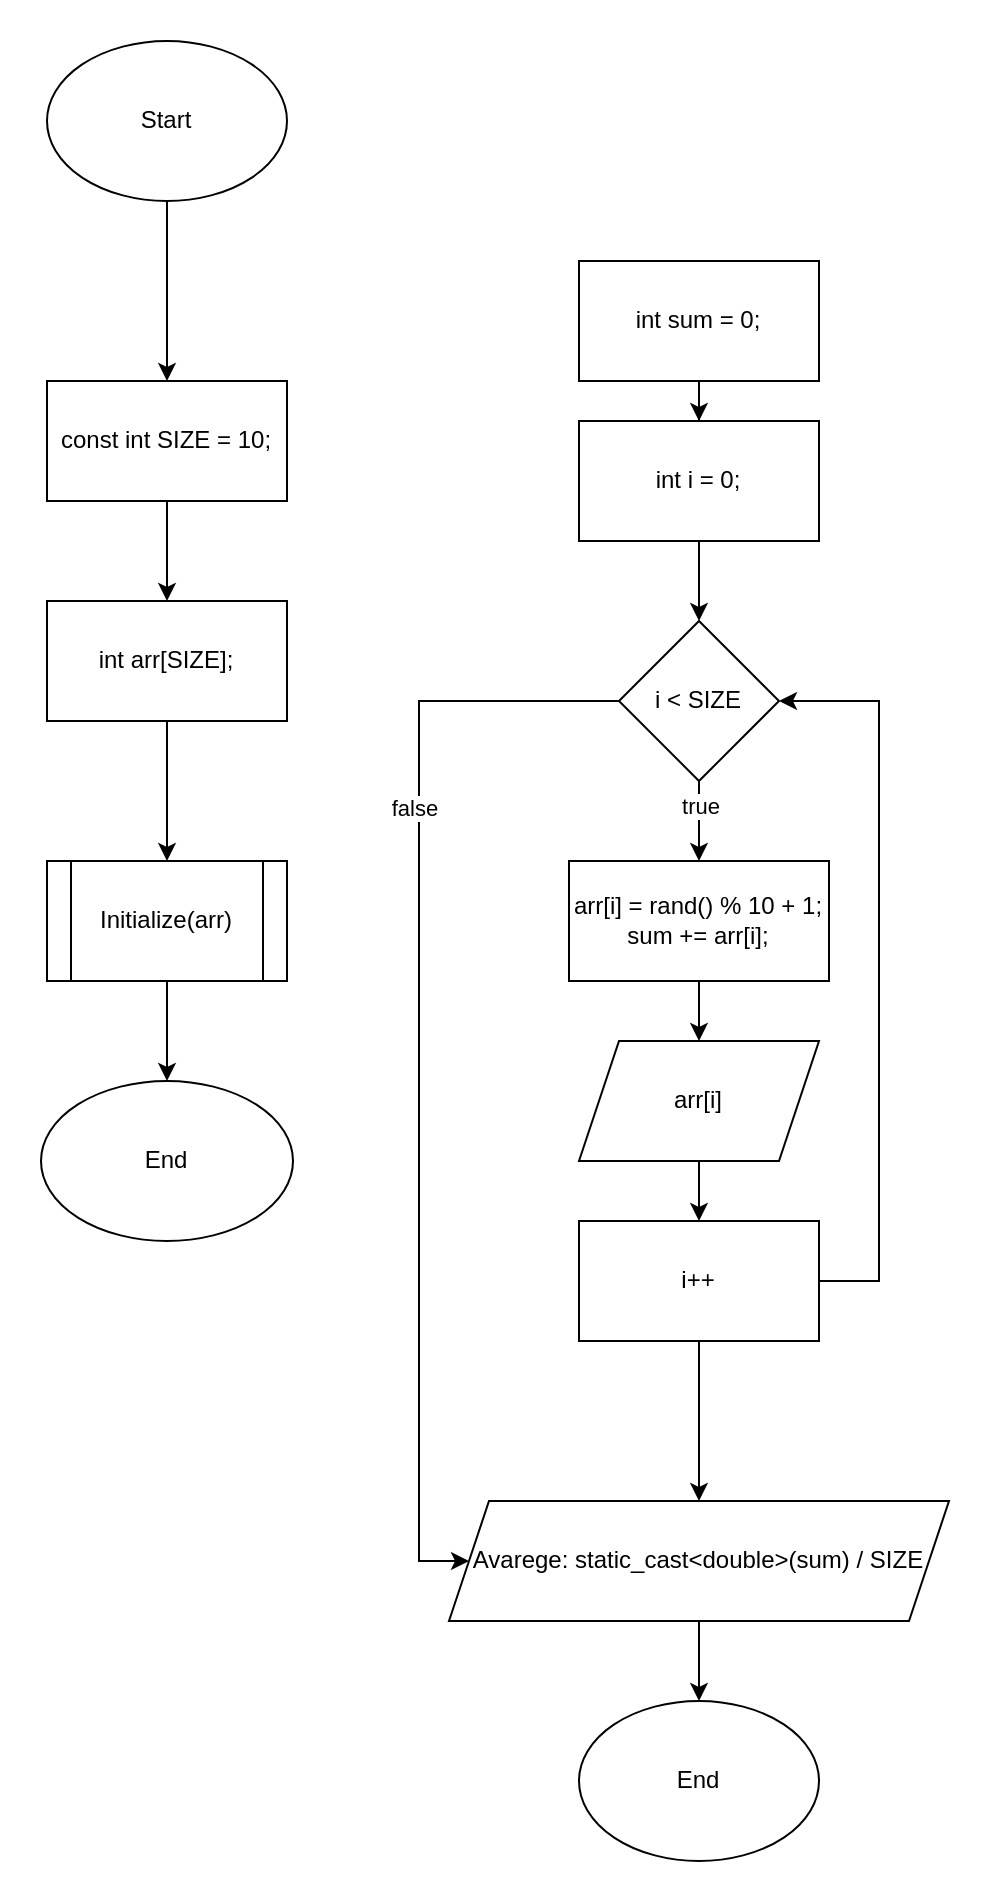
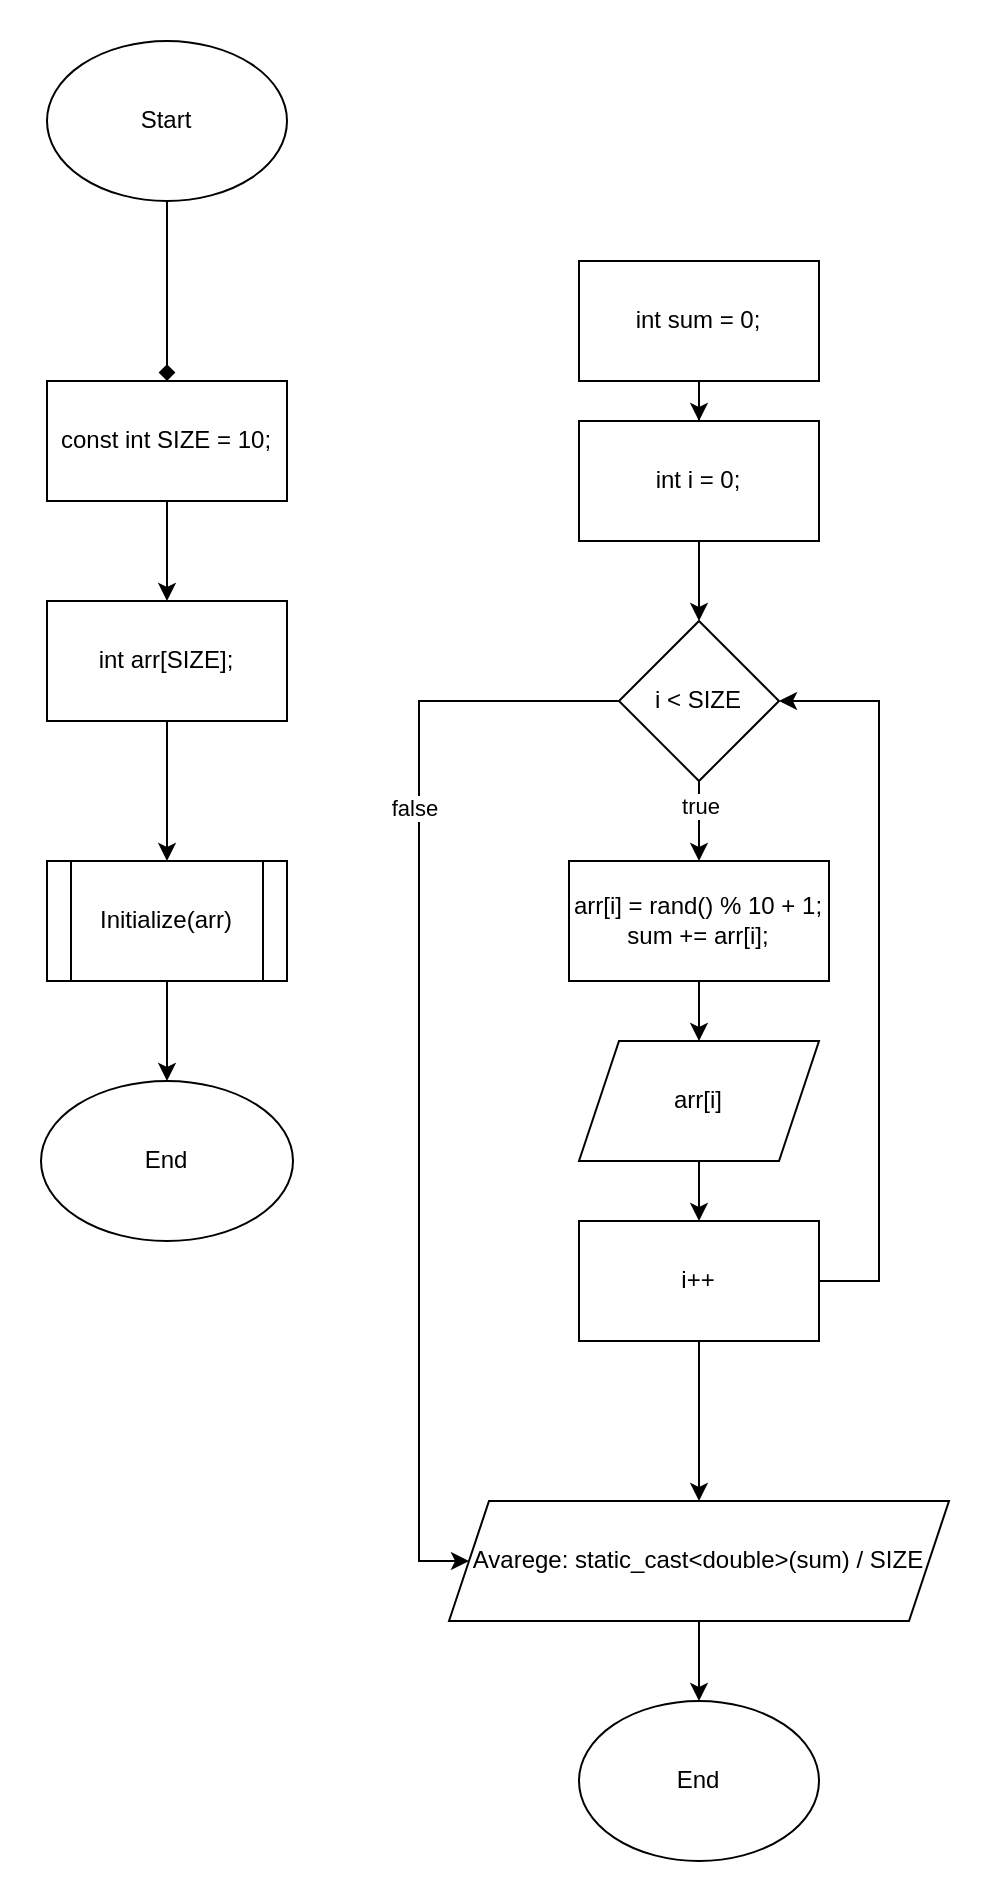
(167, 366) -> (167, 365)
